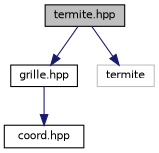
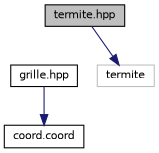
(68, 41) -> none
(44, 137) -> (44, 137)
